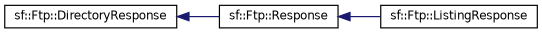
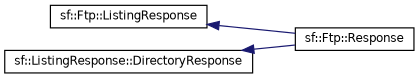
(91, 17) -> (129, 62)
(365, 17) -> (257, 29)
